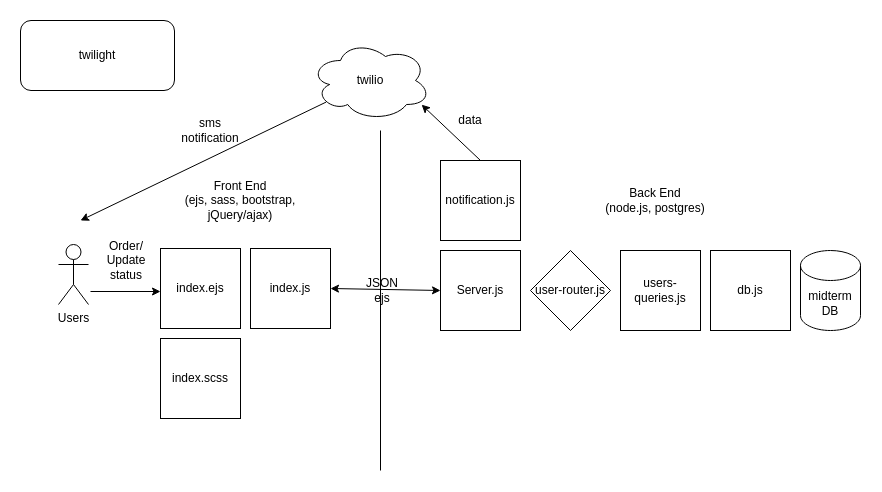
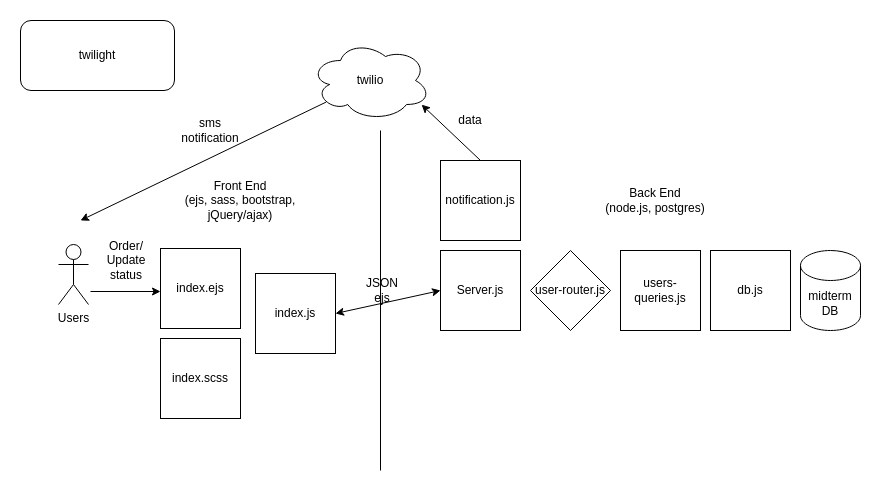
(291, 289) -> (296, 314)
